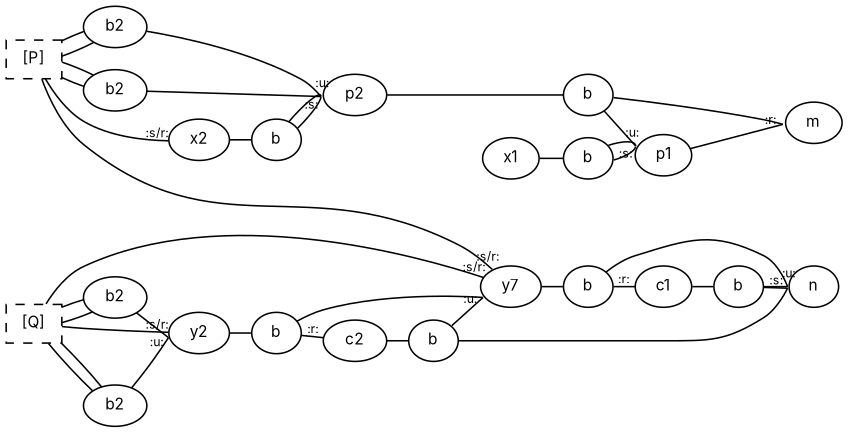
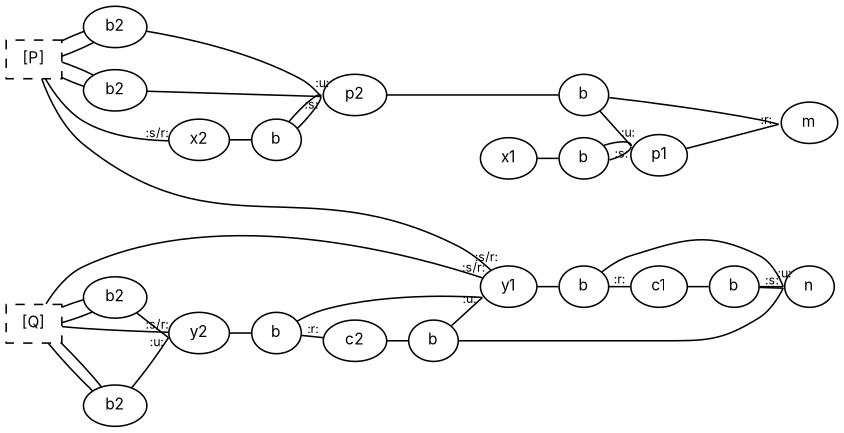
(511, 287) -> (509, 287)
